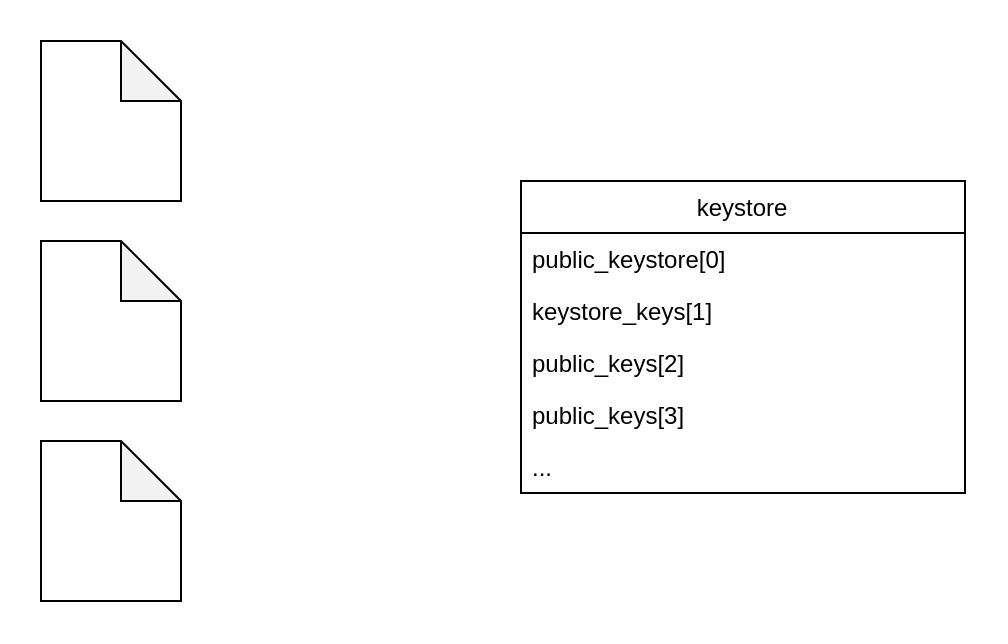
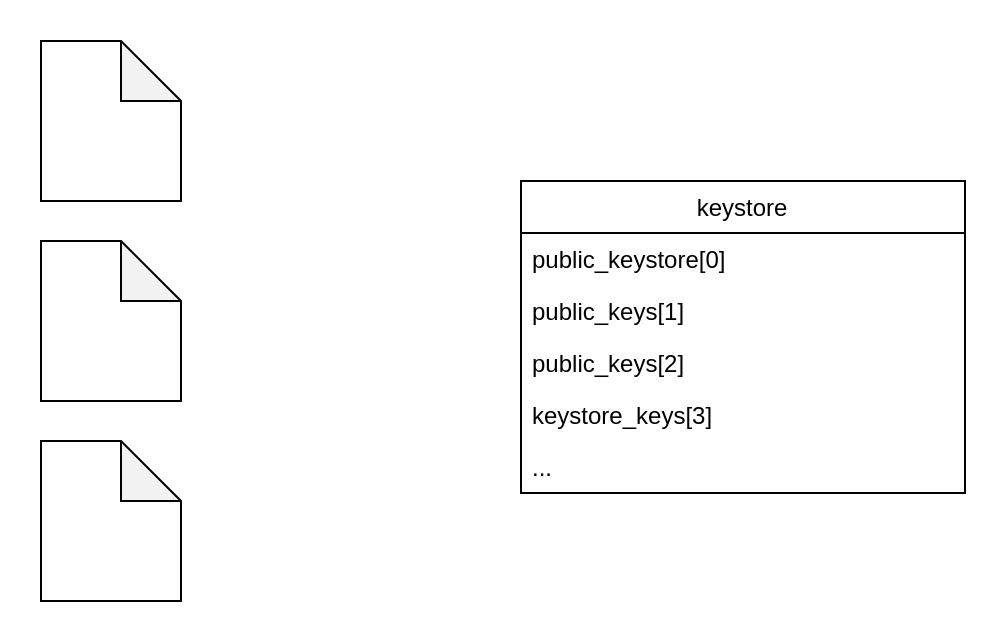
(640, 312) -> (620, 312)
(620, 416) -> (640, 416)
